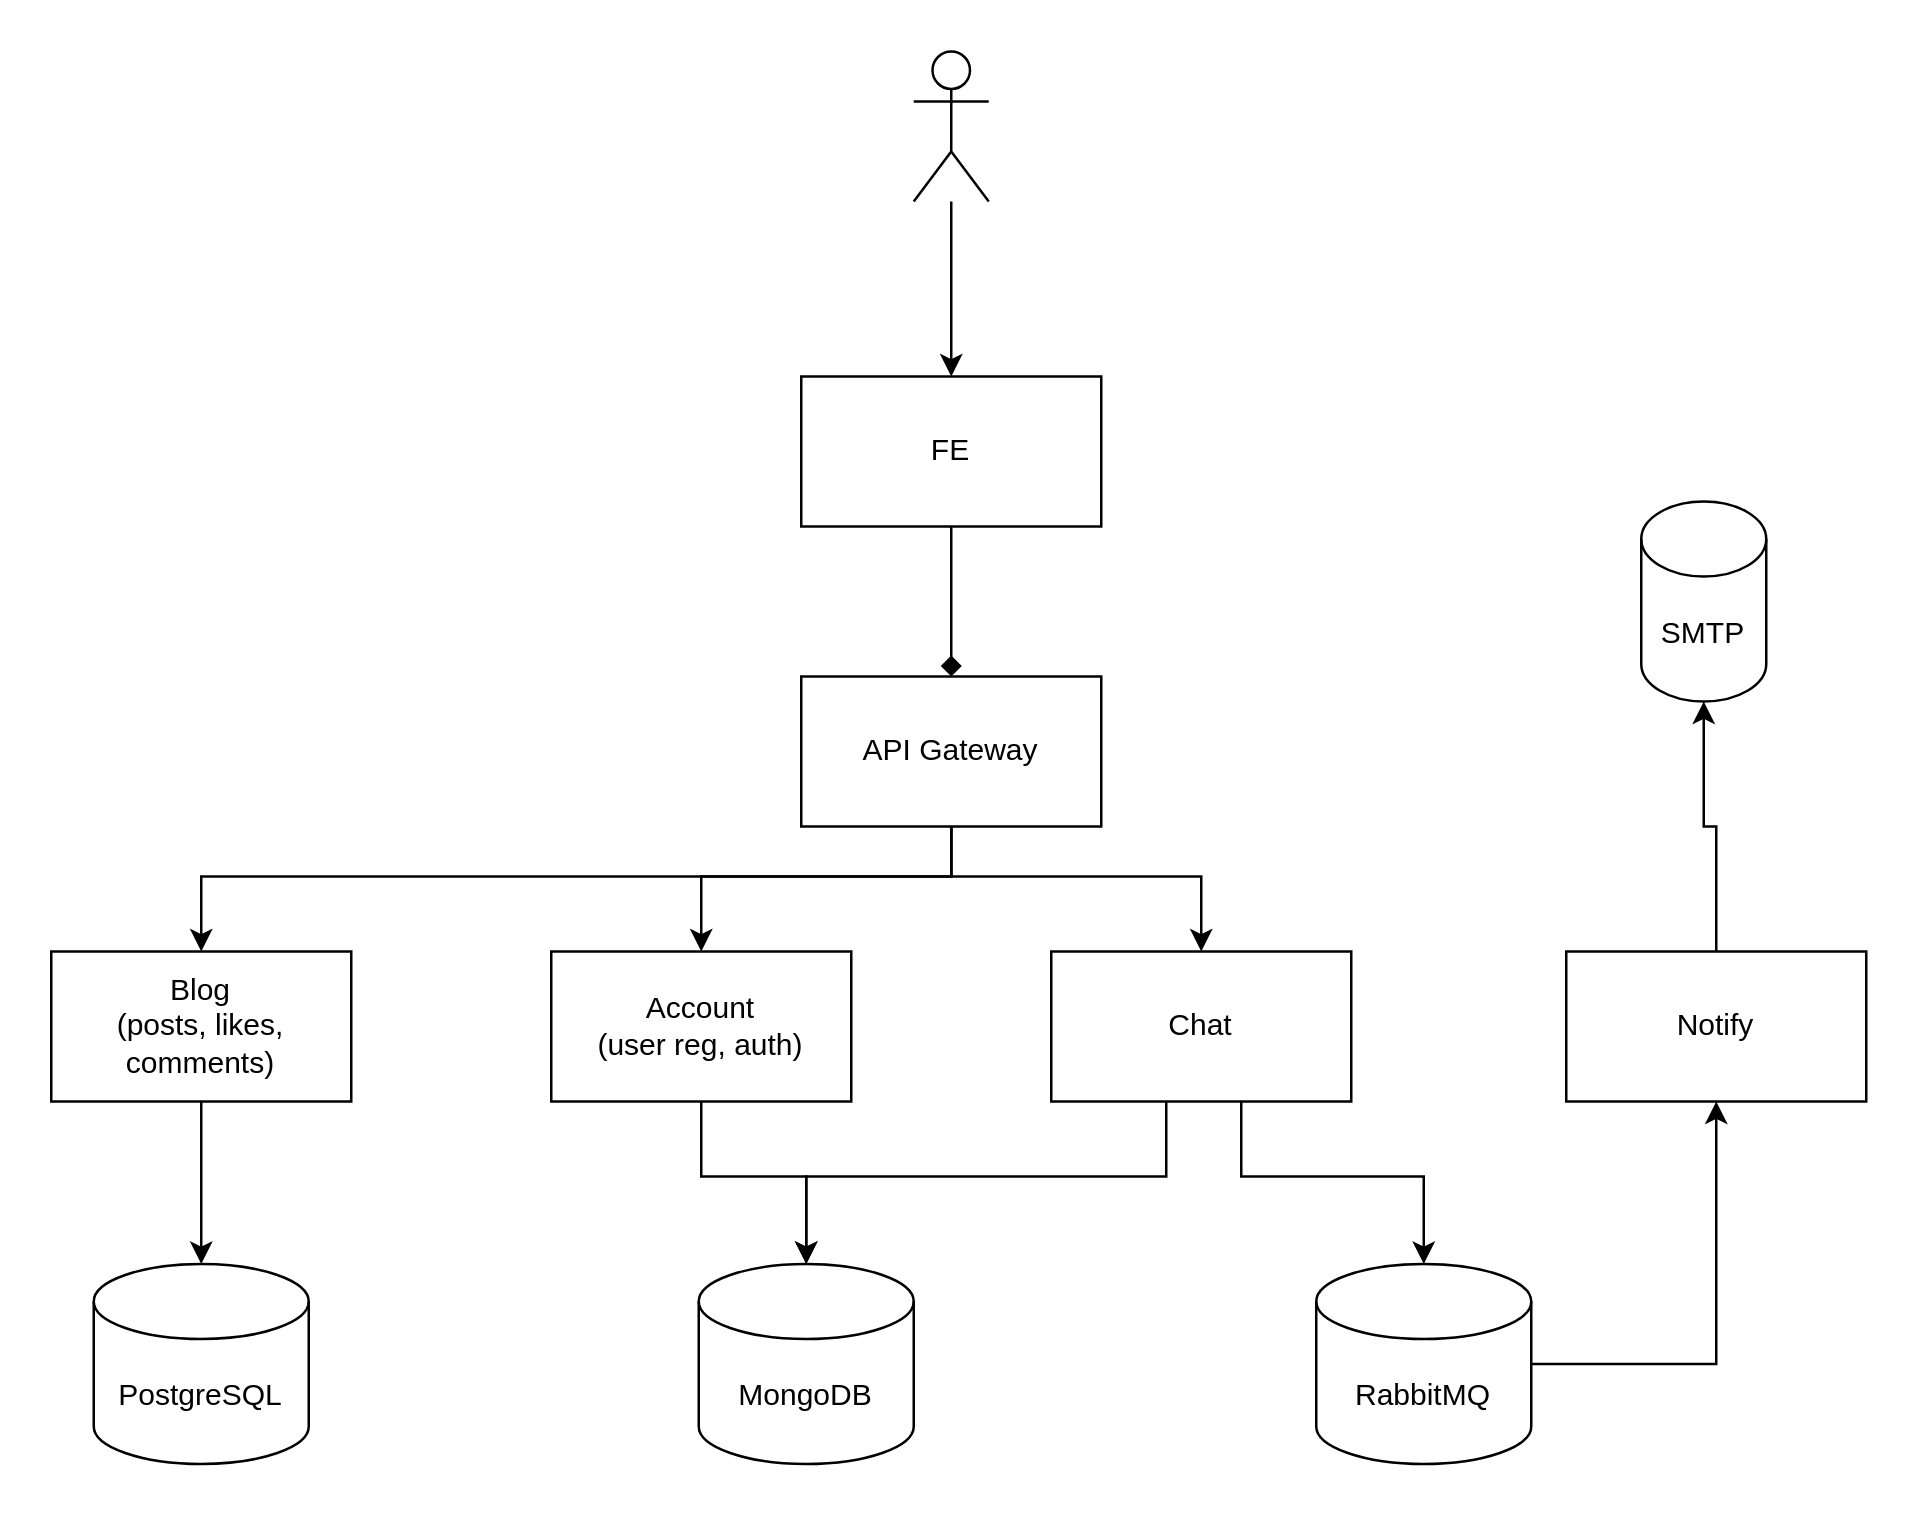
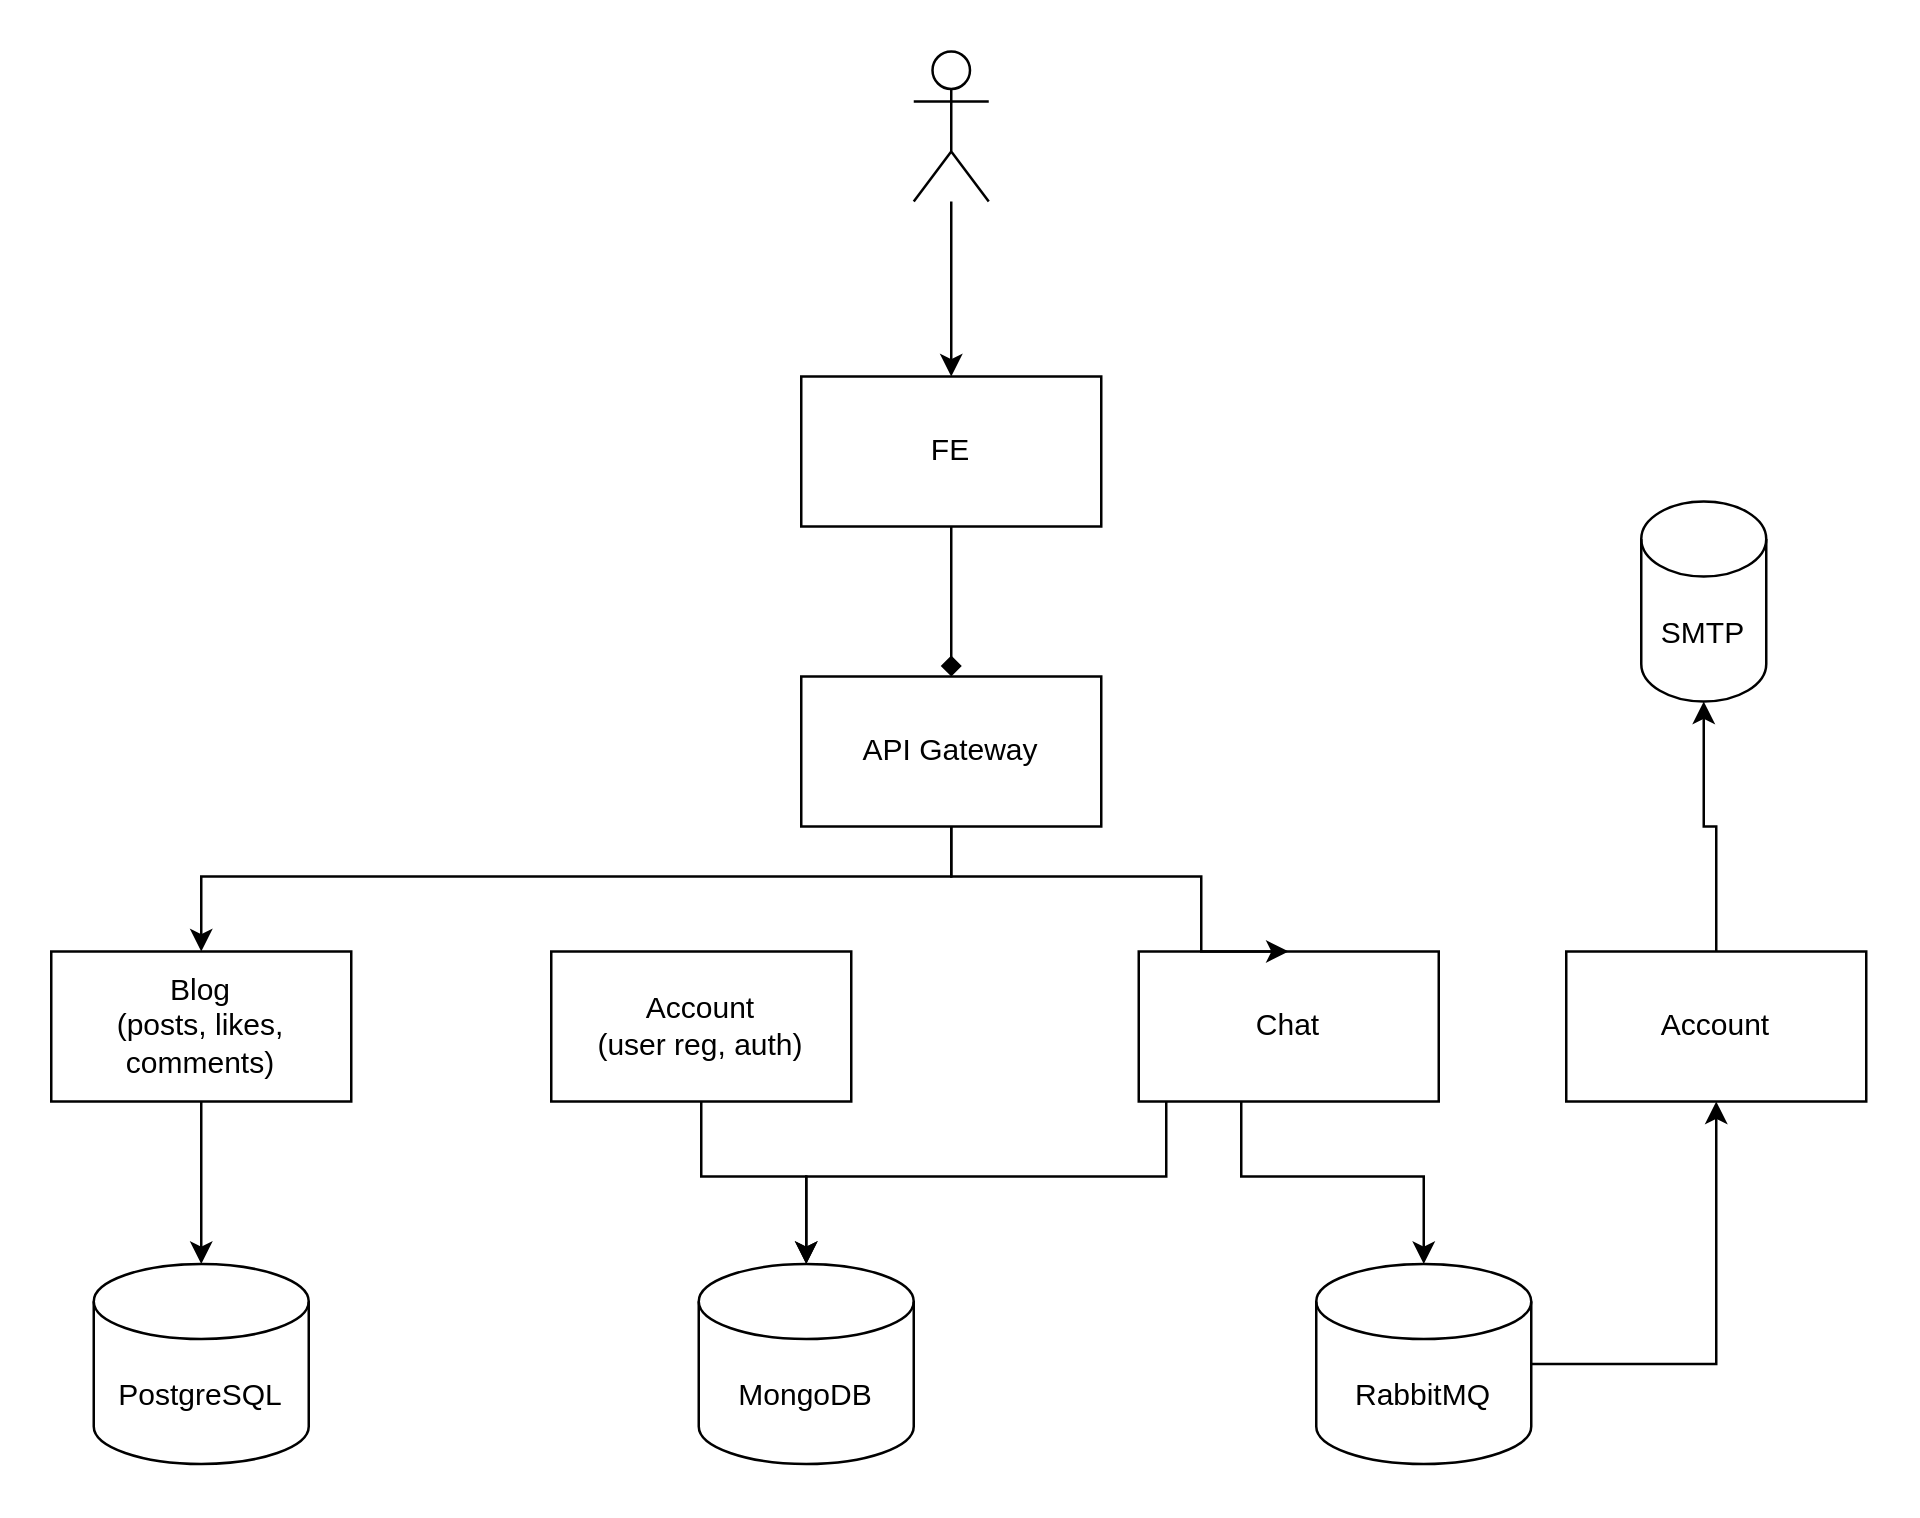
(701, 907) -> none
(1201, 1026) -> (1289, 1026)
(1716, 1026) -> (1716, 1026)
